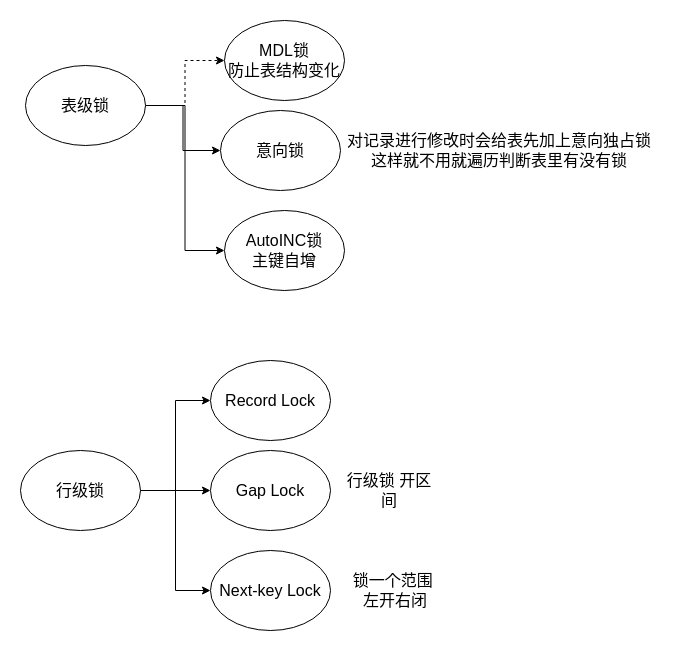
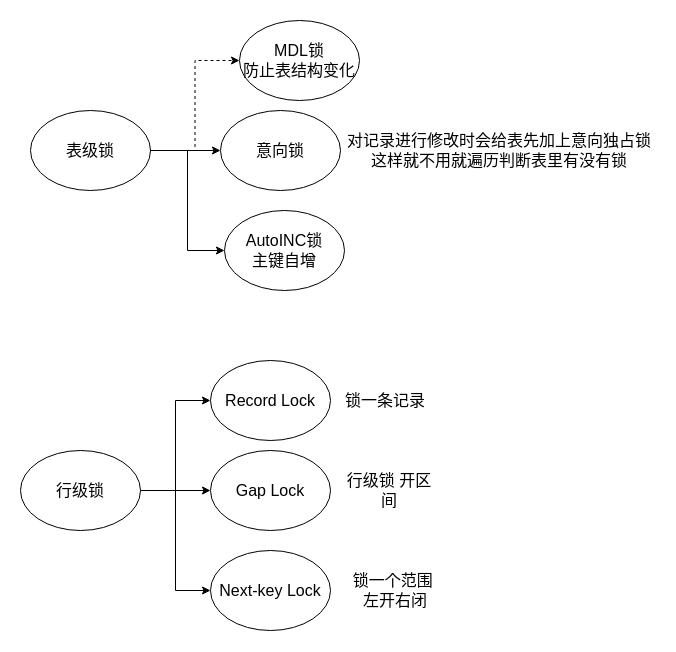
(285, 61) -> (300, 61)
(86, 106) -> (91, 151)
none -> (386, 401)
